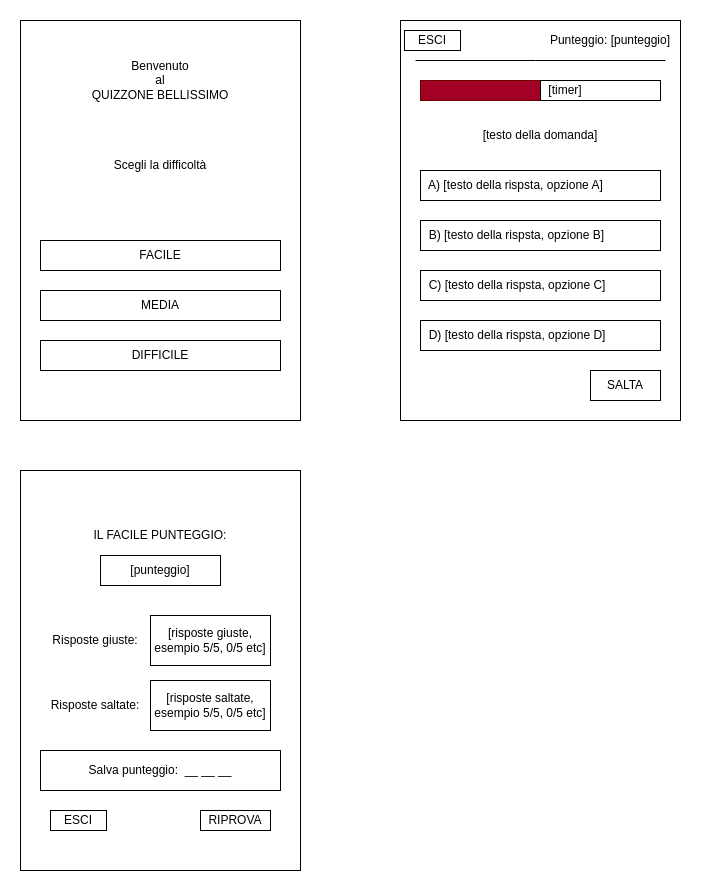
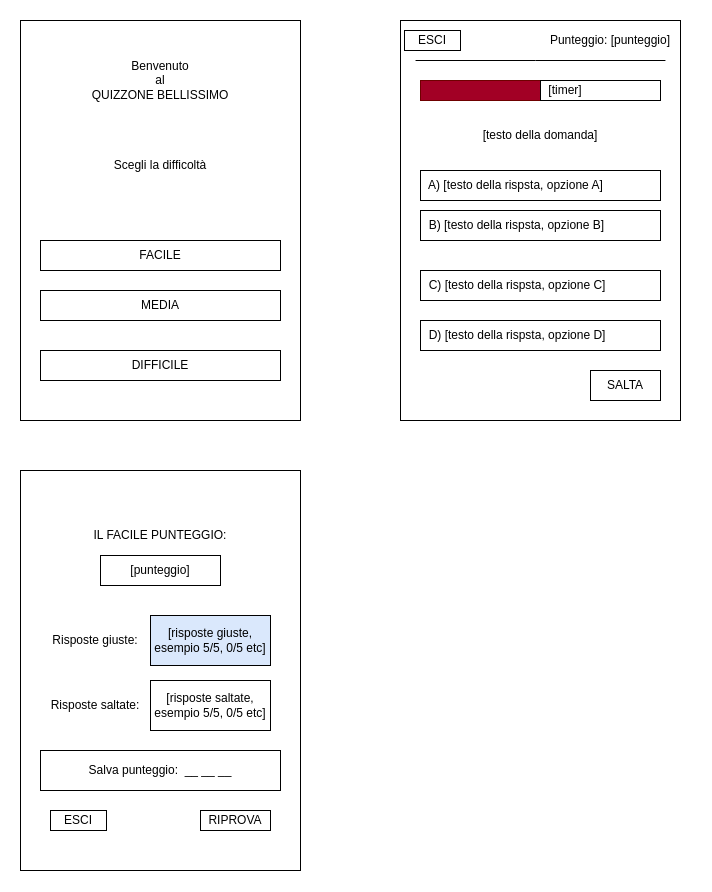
(541, 236) -> (541, 226)
(161, 356) -> (161, 366)
(211, 641) -> (211, 641)
